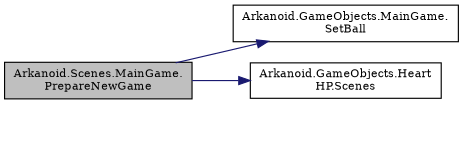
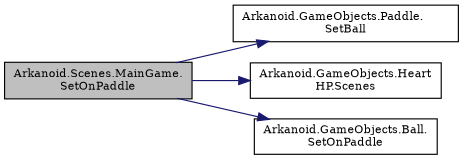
(346, 23) -> (346, 23)
(98, 81) -> (98, 81)
none -> (346, 137)
